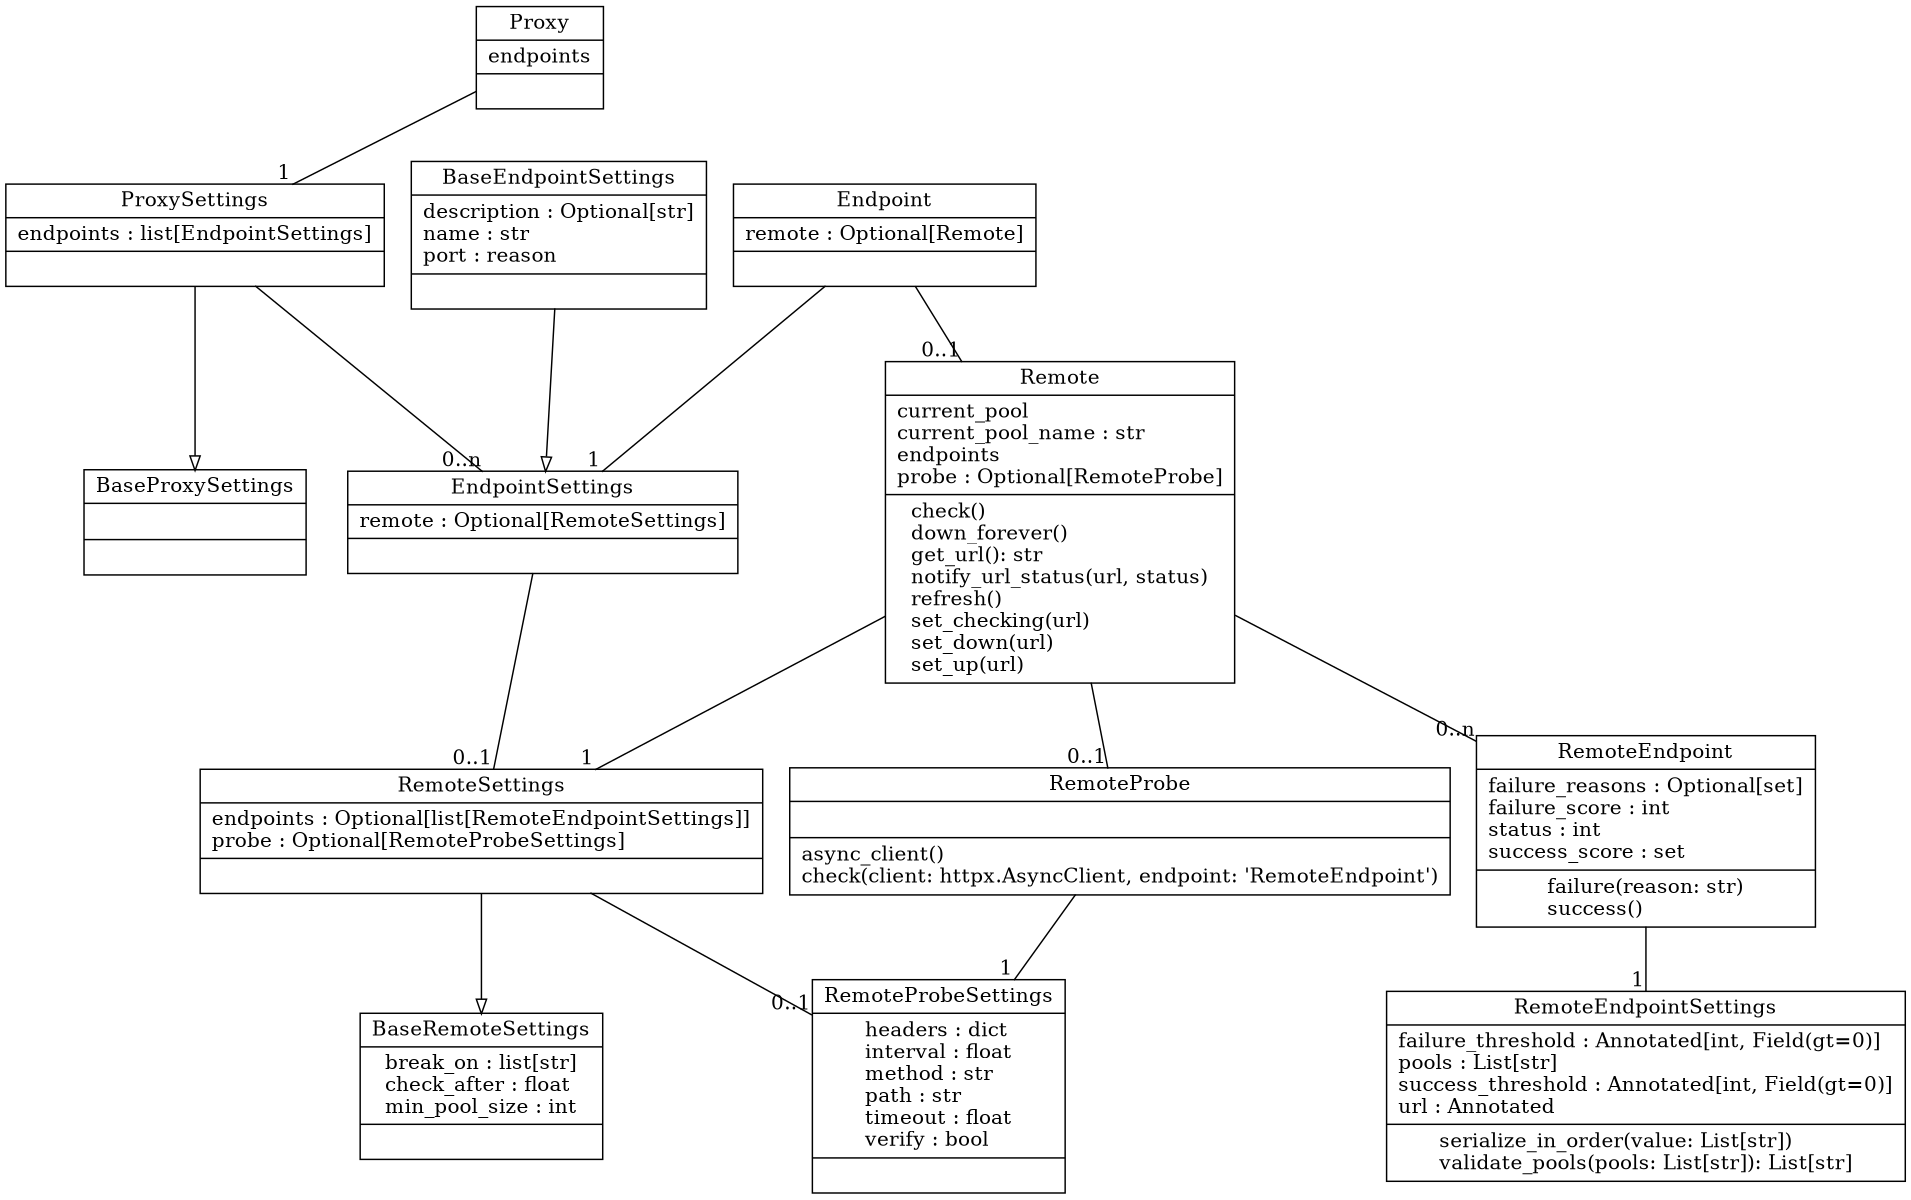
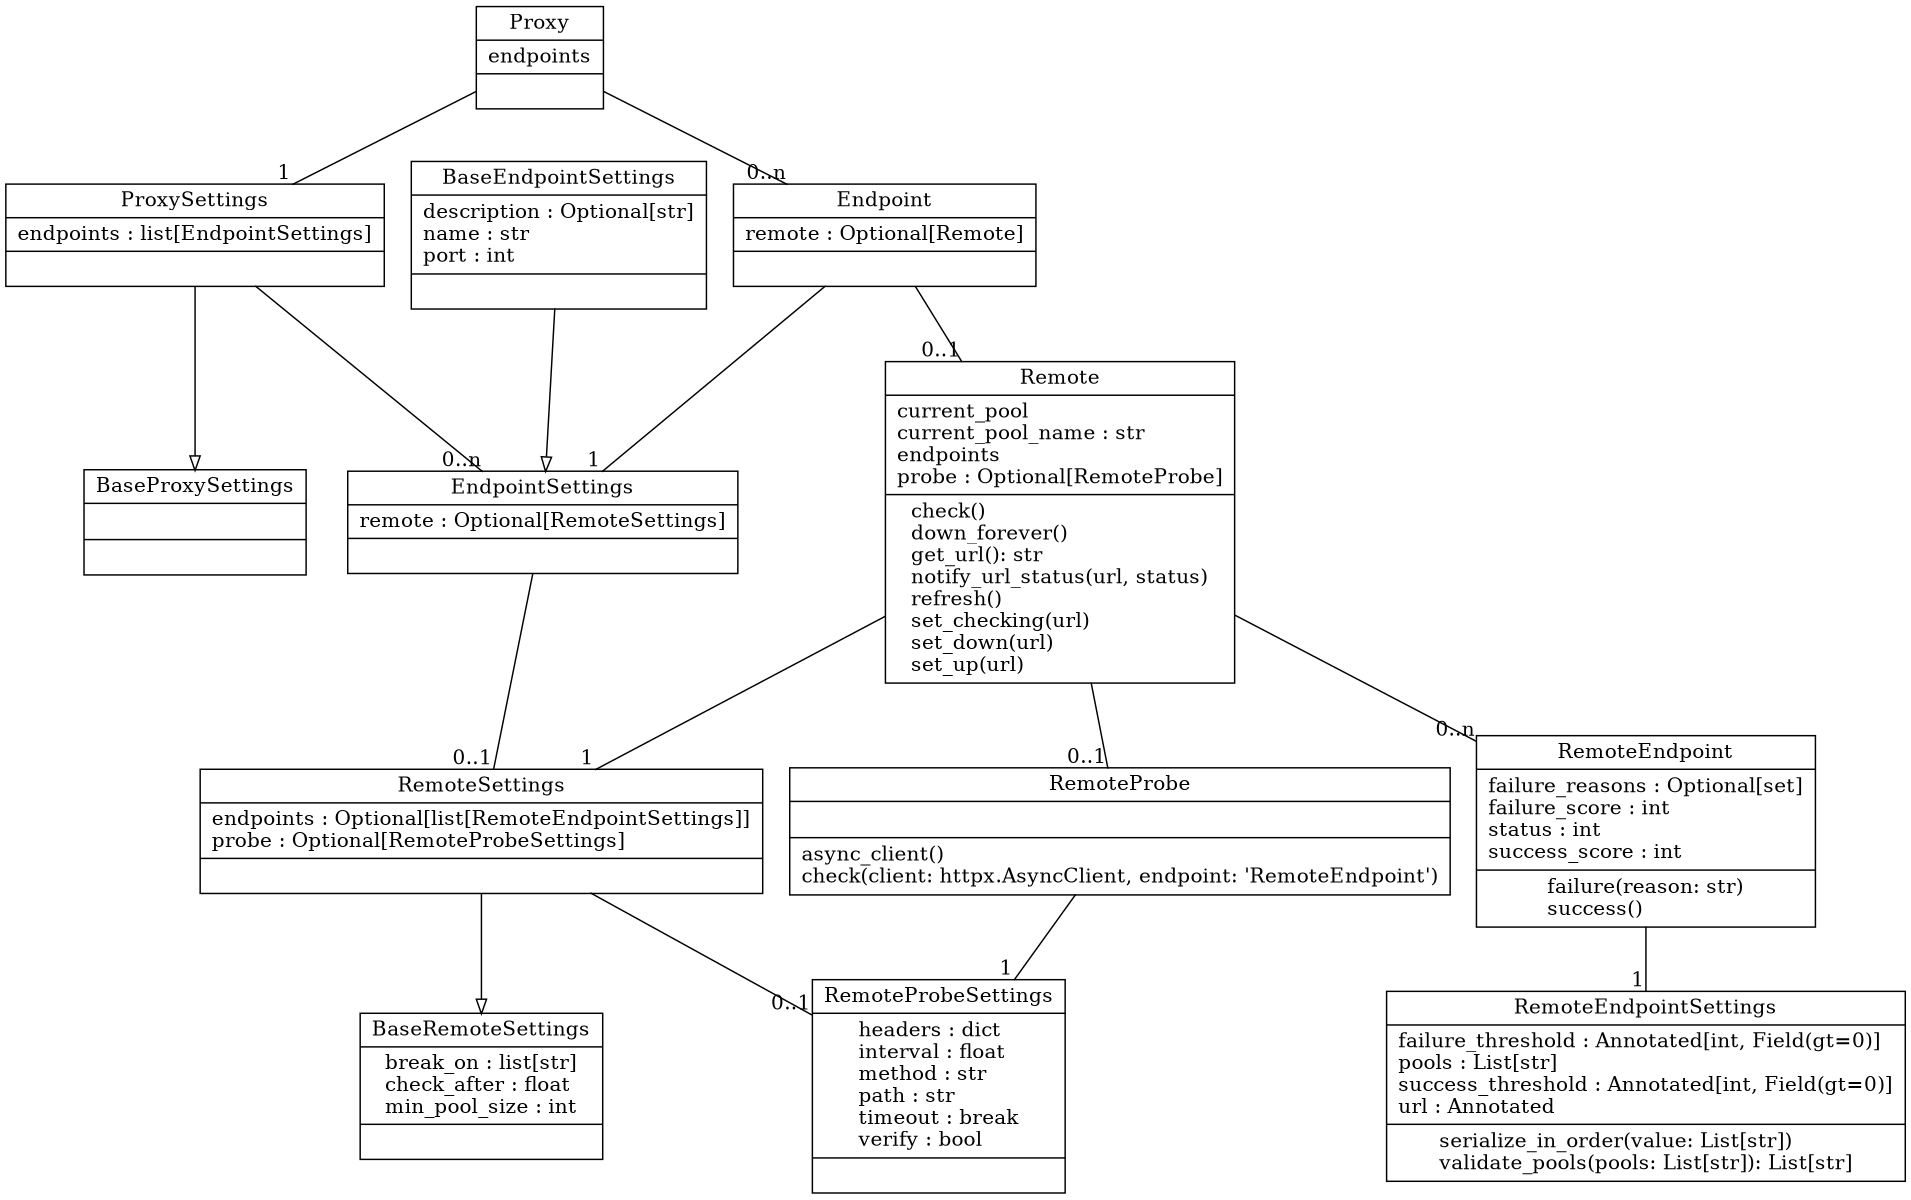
none -> (696, 138)
(490, 256) -> (470, 256)
(1587, 852) -> (1585, 852)
(939, 1118) -> (939, 1118)
